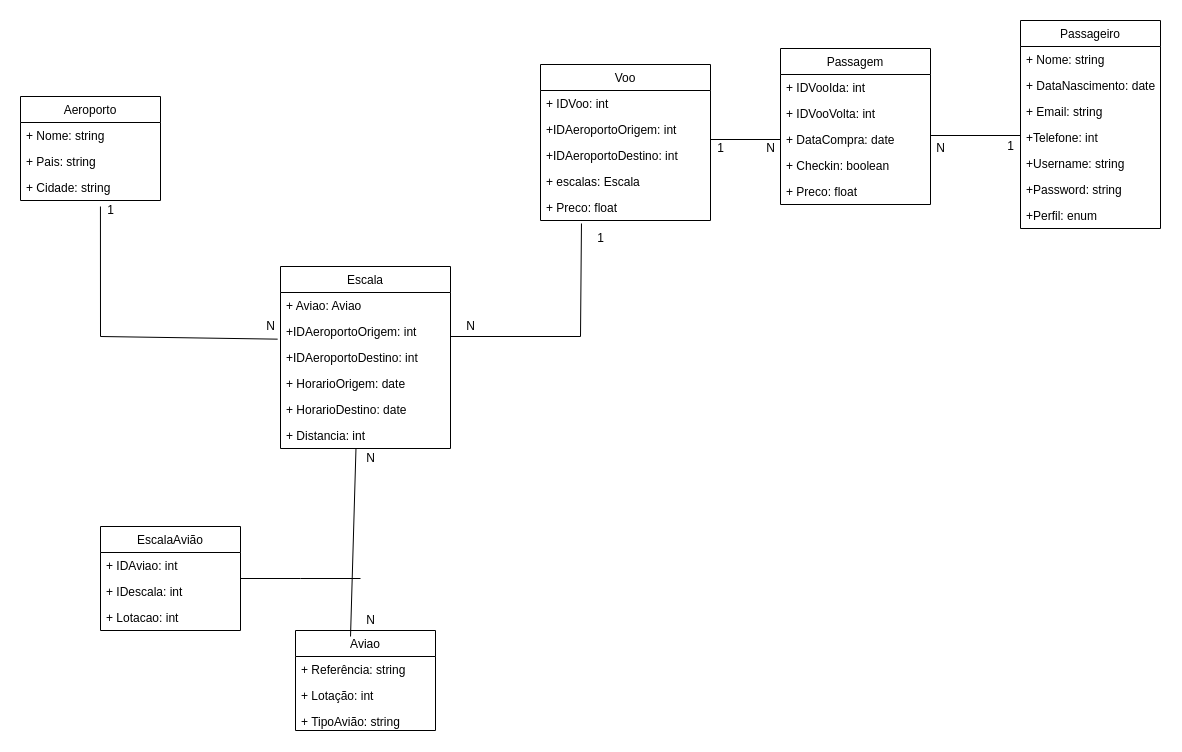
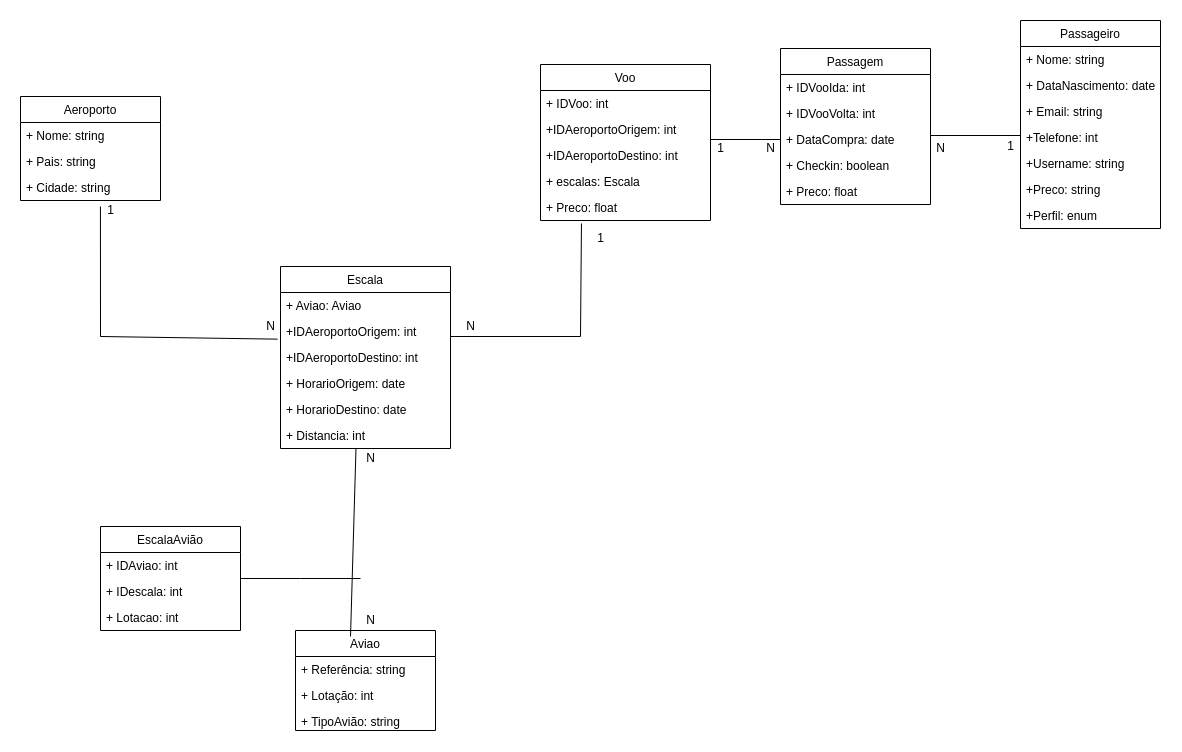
(1078, 190) -> (1068, 190)
